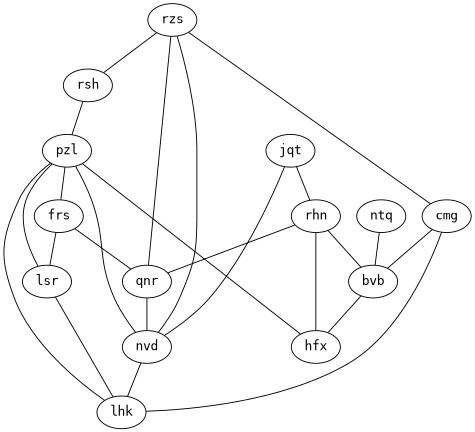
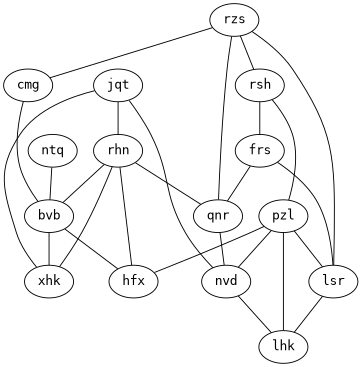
(63, 183) -> (260, 118)
(197, 188) -> (326, 135)
none -> (49, 282)
(328, 374) -> none
